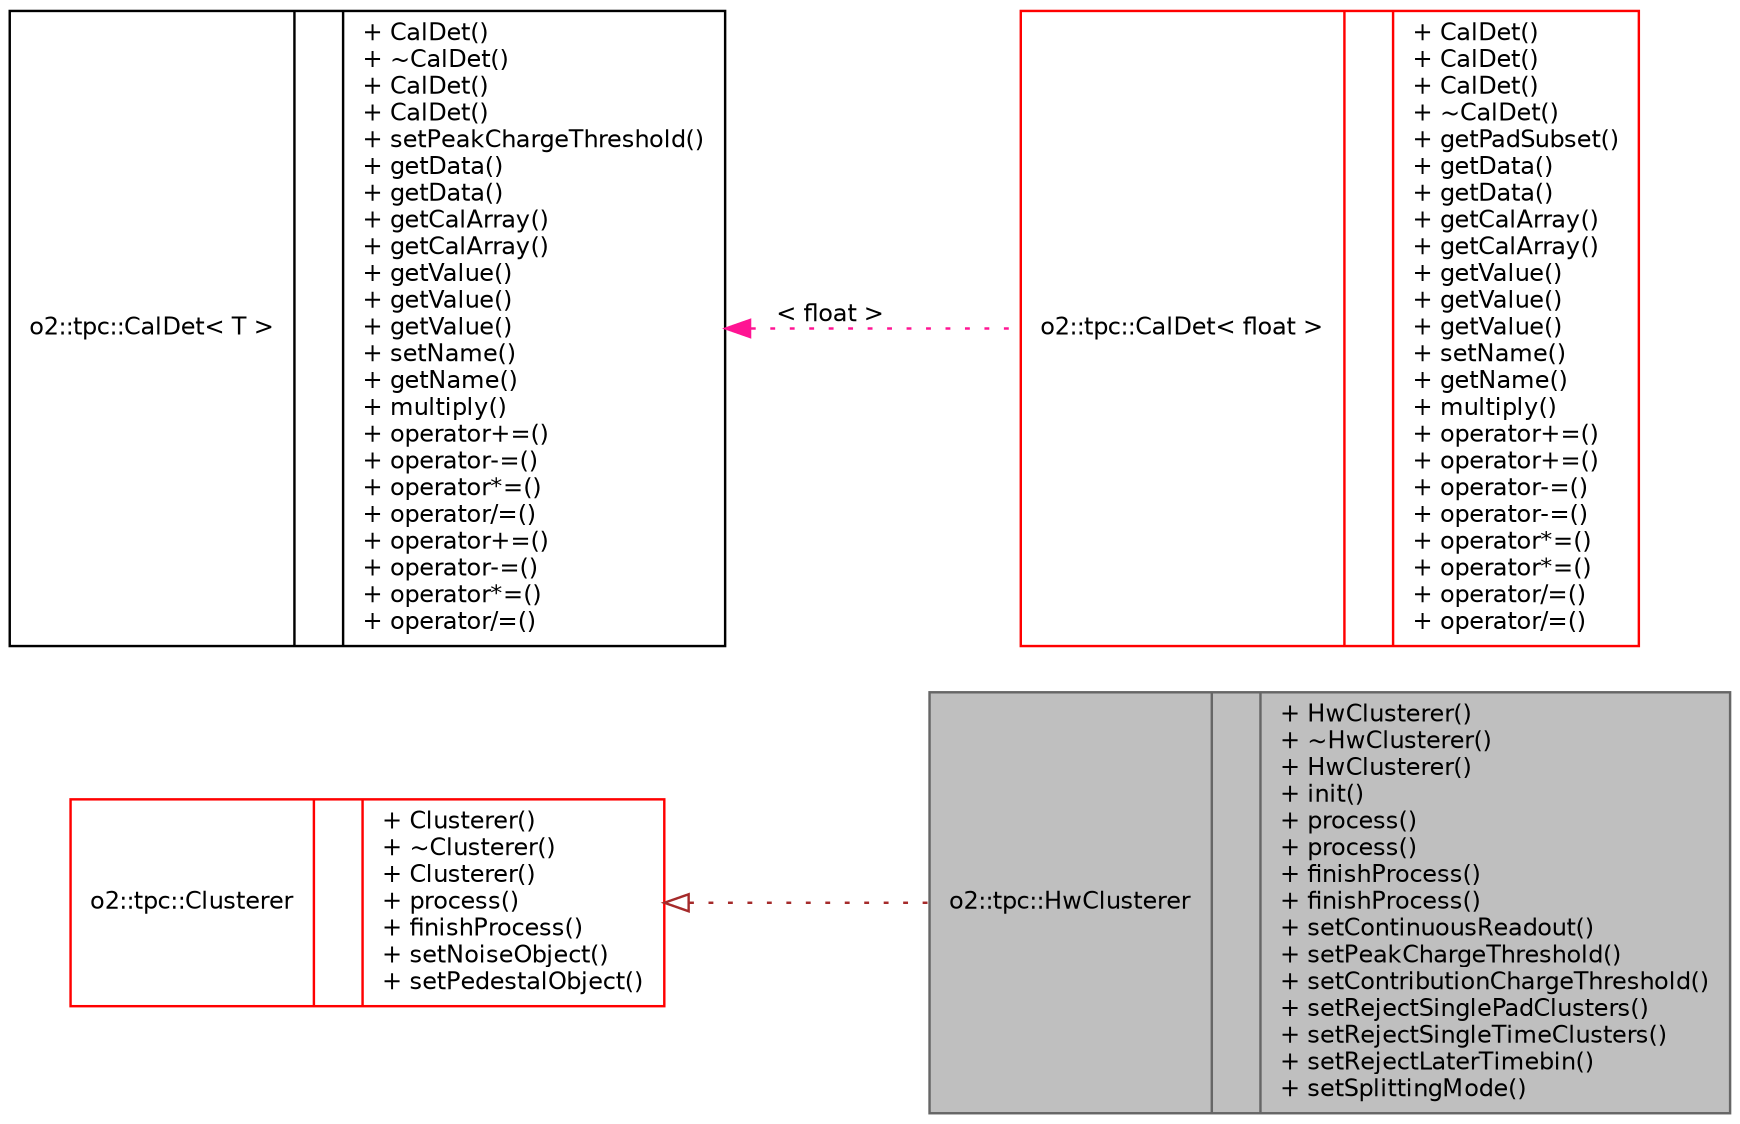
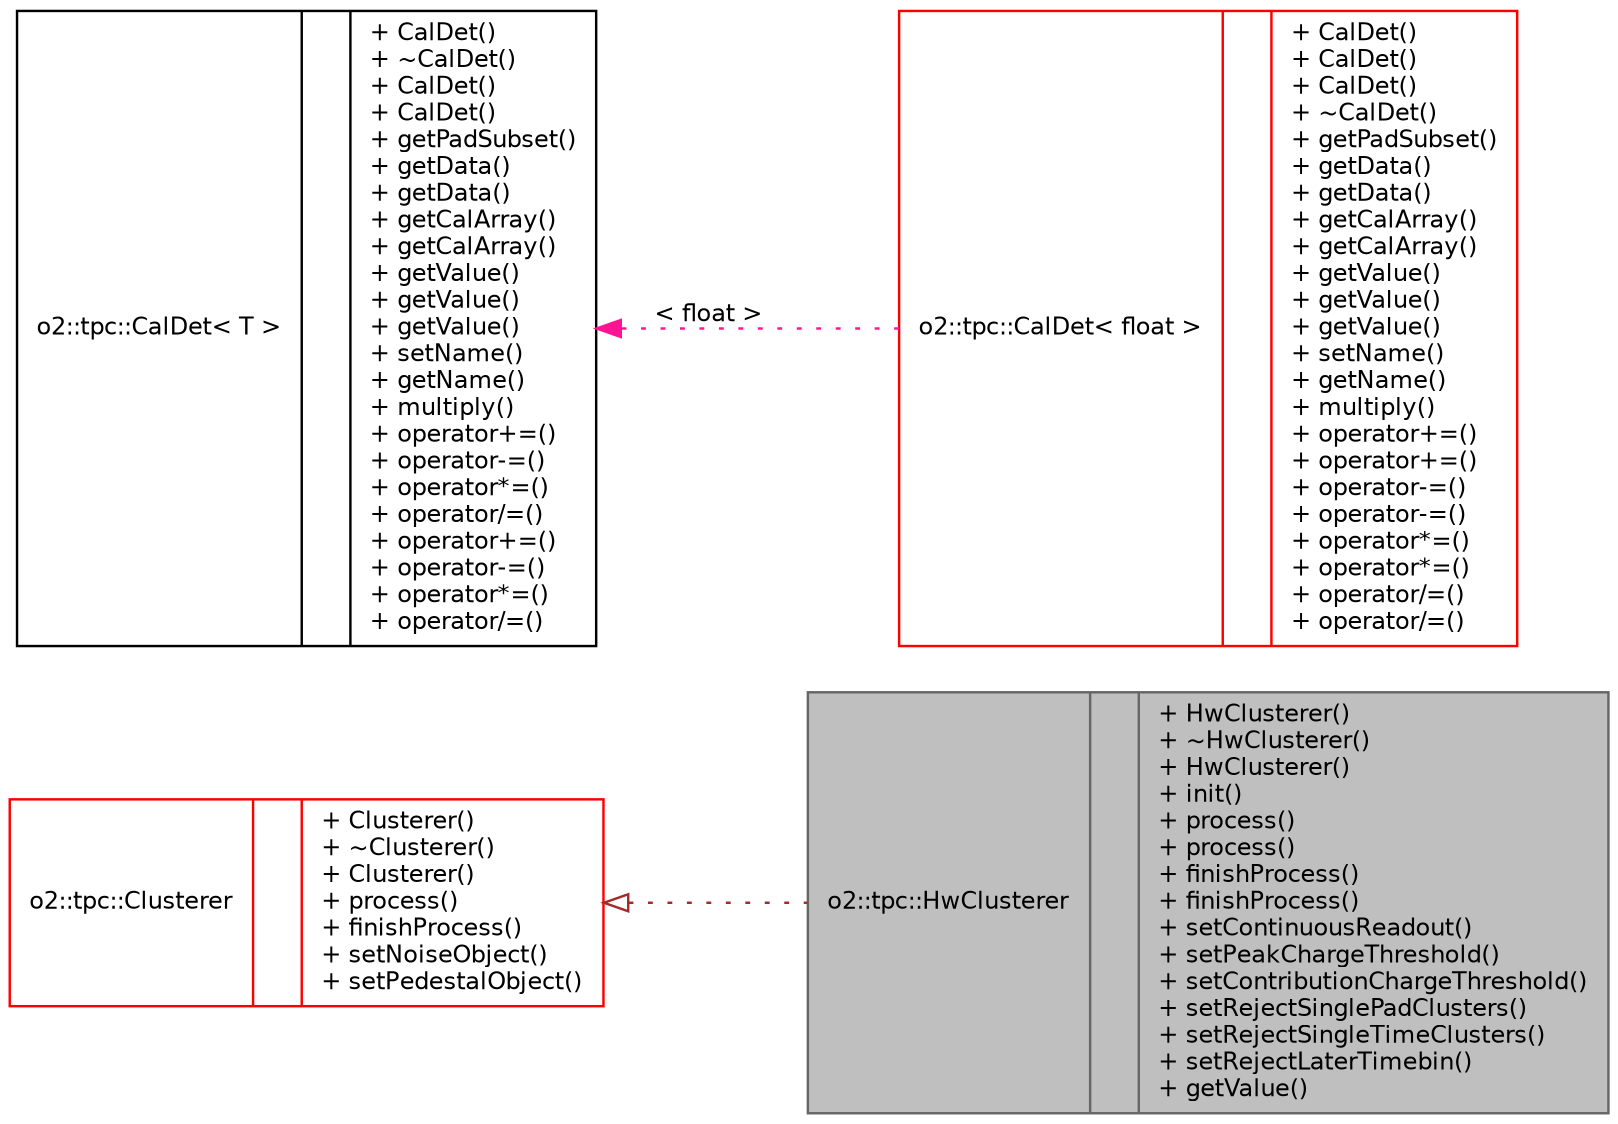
(534, 140) -> (473, 140)
(1404, 1089) -> (1234, 1089)
